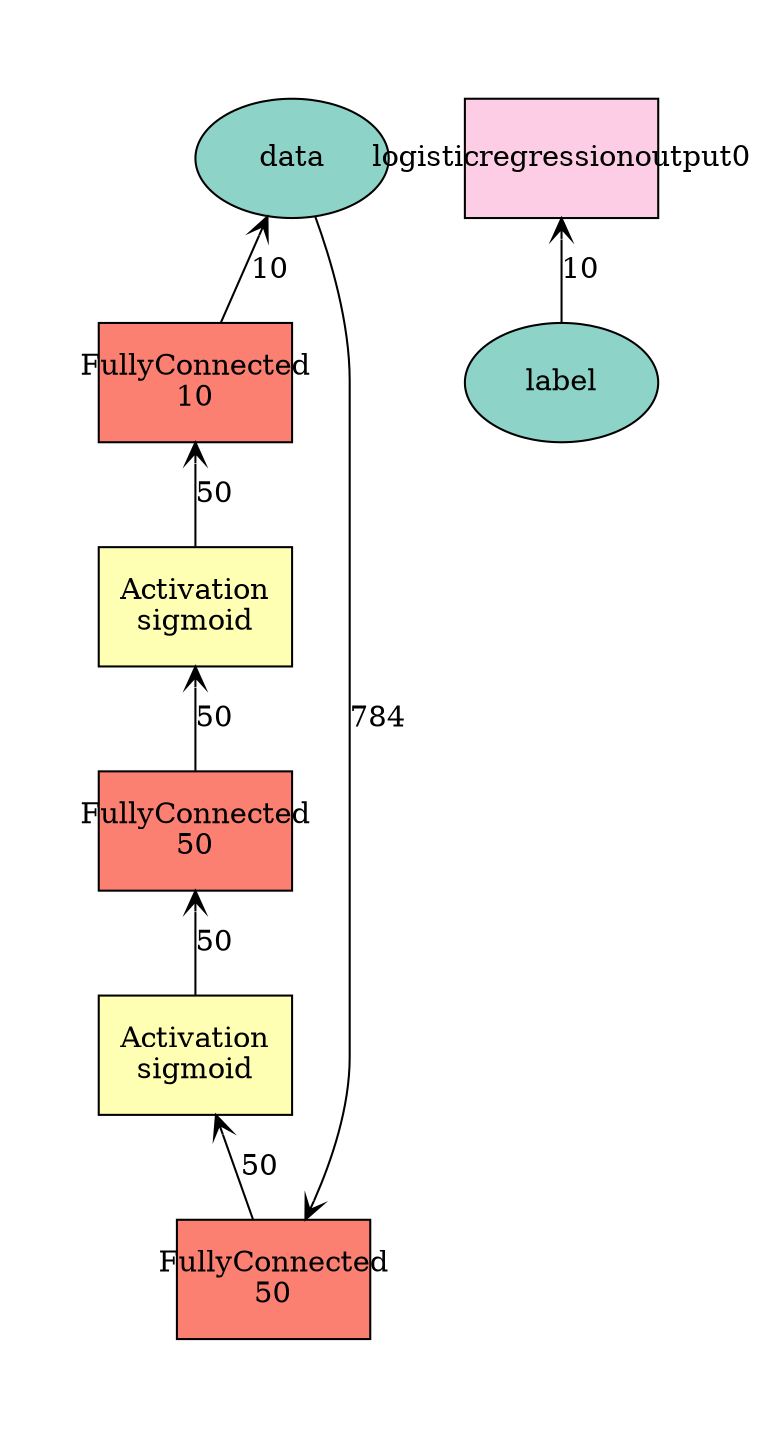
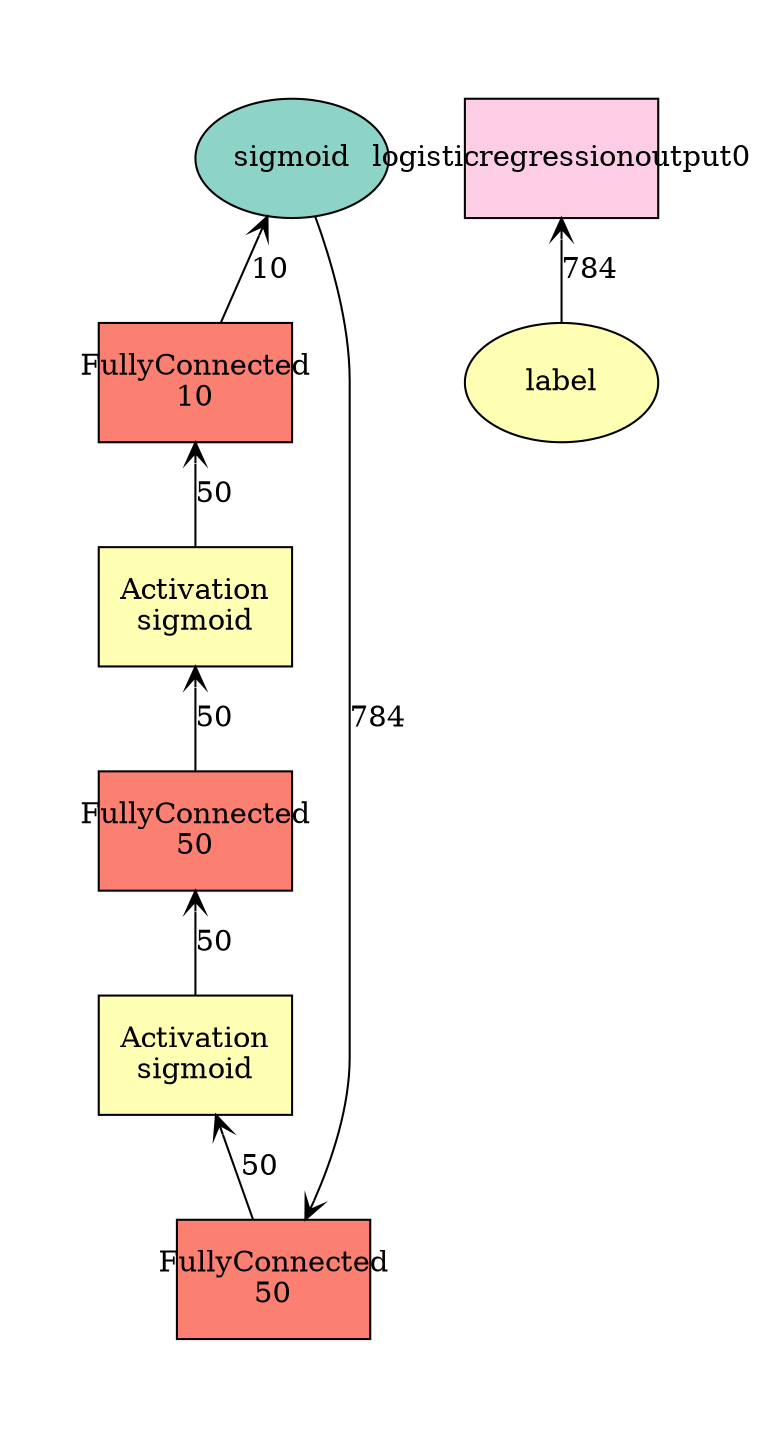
(292, 158) -> (292, 158)
(581, 270) -> (590, 270)
(562, 383) -> (562, 383)
